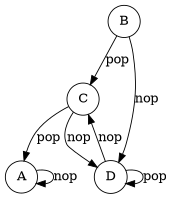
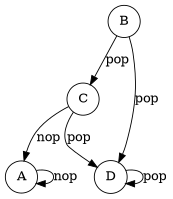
(147, 99) -> (147, 99)
(49, 138) -> (49, 138)
(79, 138) -> (79, 138)
(98, 142) -> none
